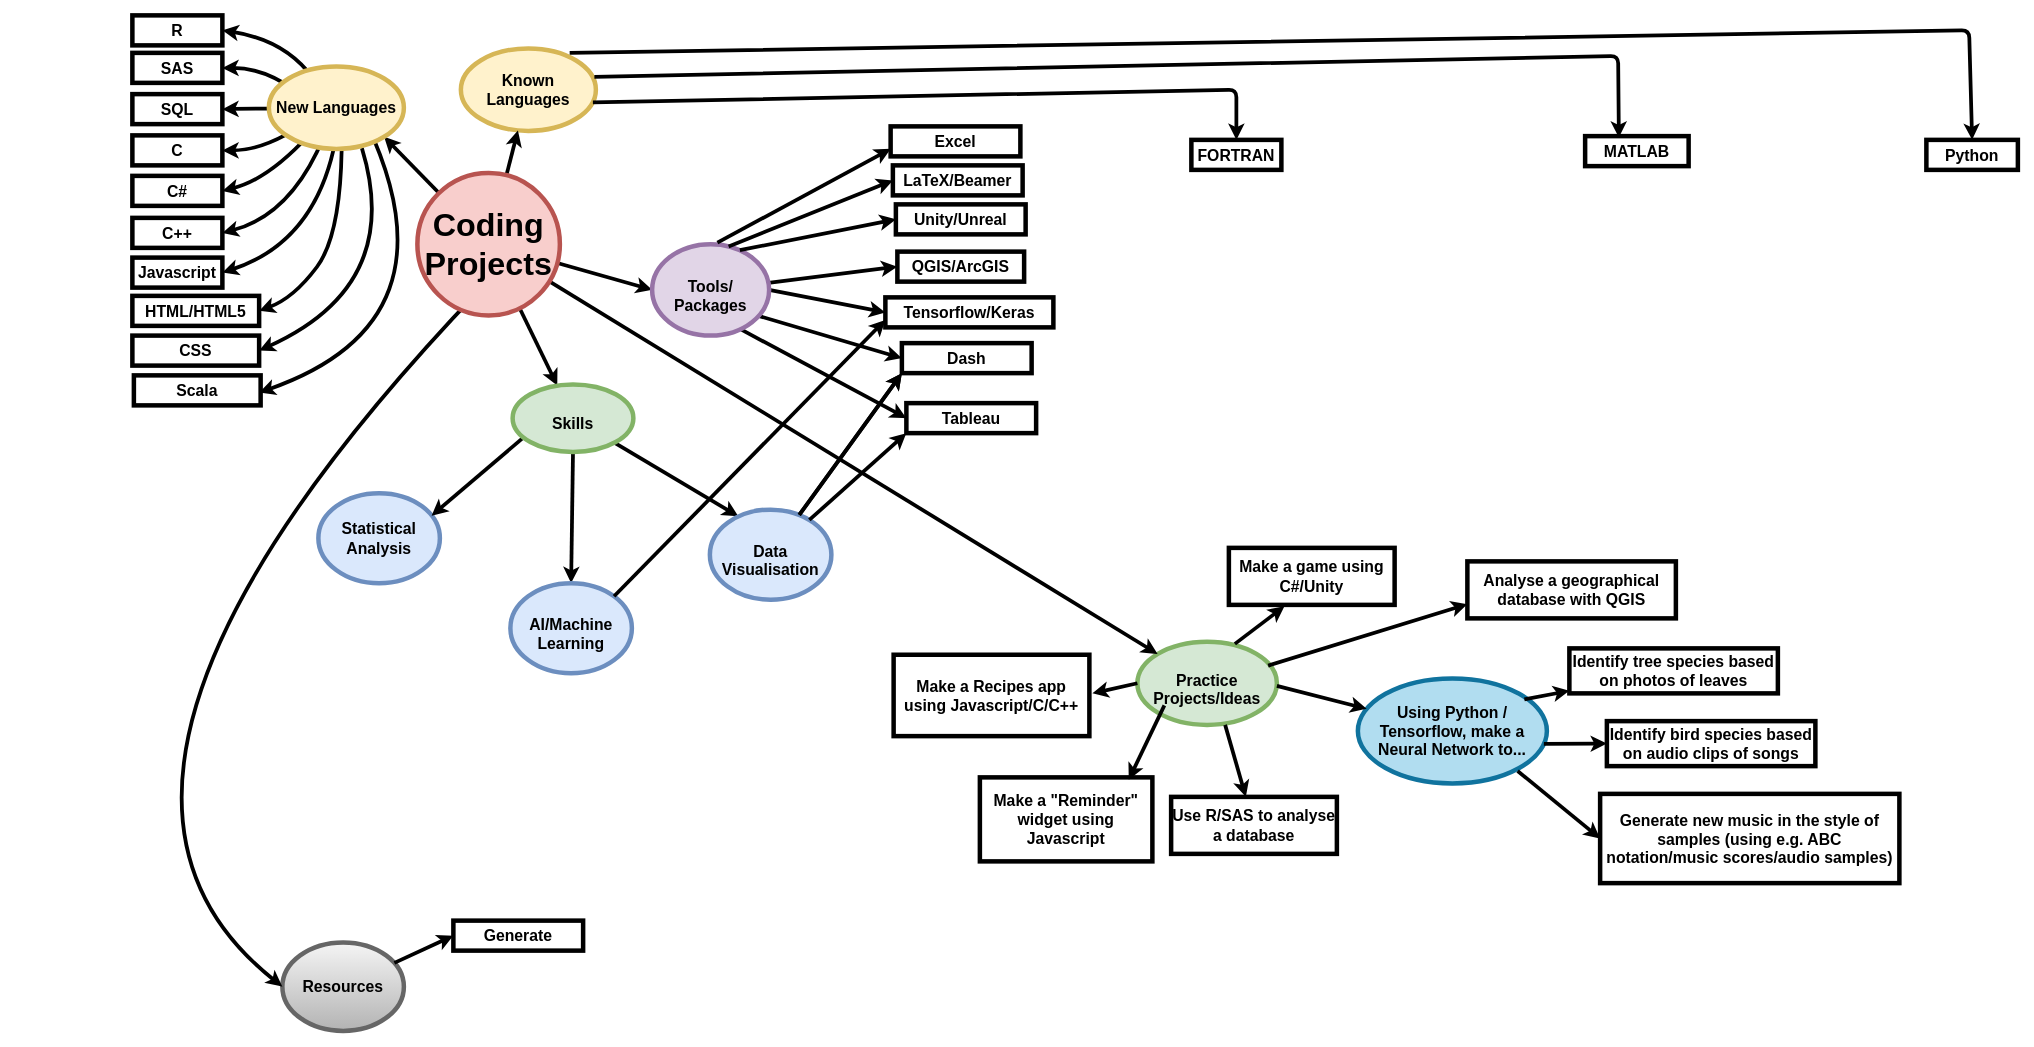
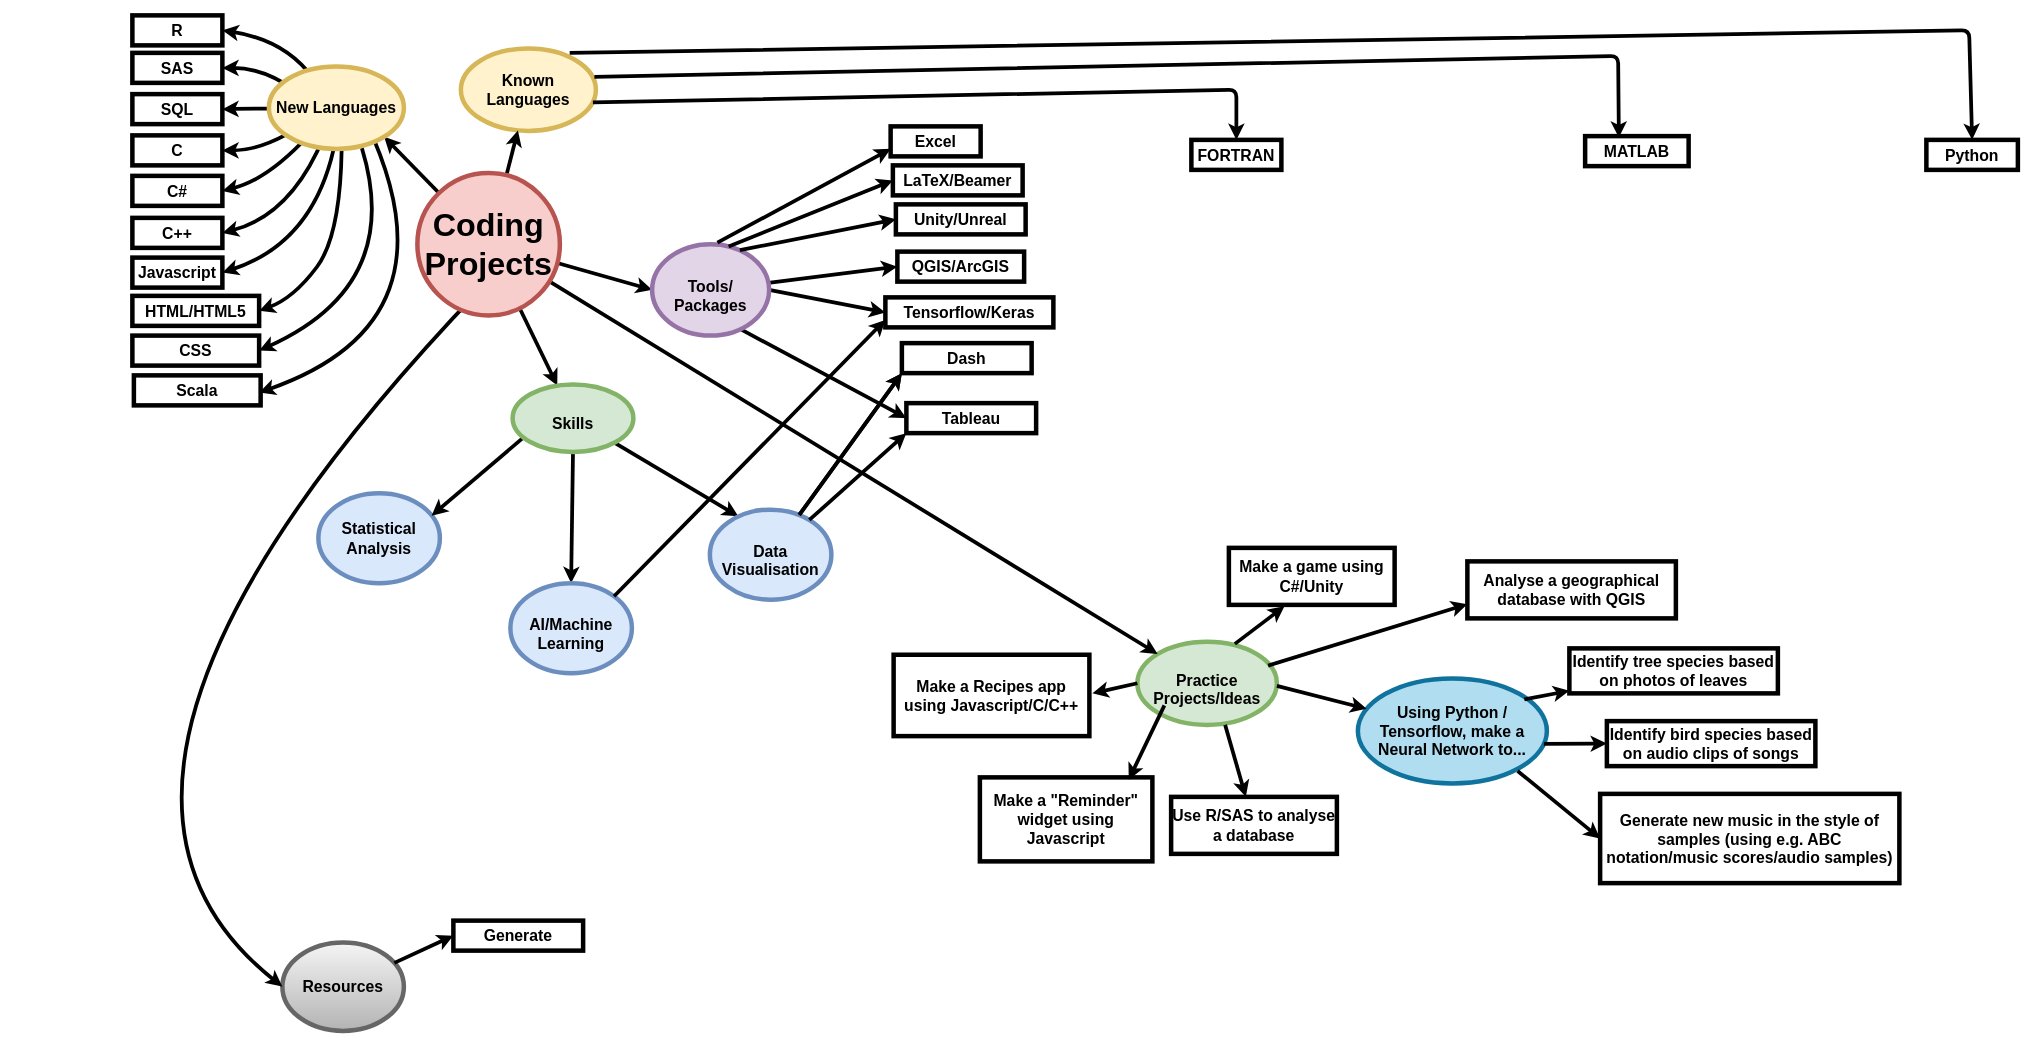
(956, 141) -> (936, 141)
(826, 336) -> none
